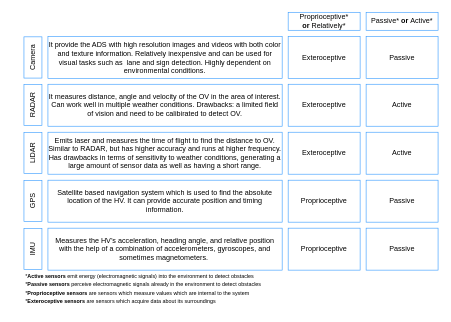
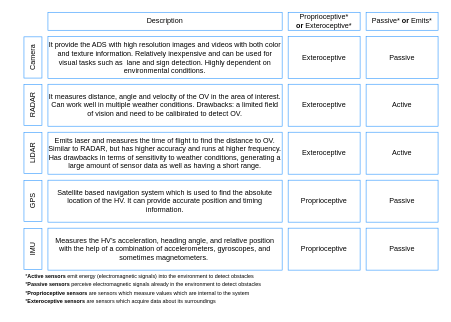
none -> (165, 21)
(324, 21) -> (324, 21)
(402, 21) -> (402, 21)
